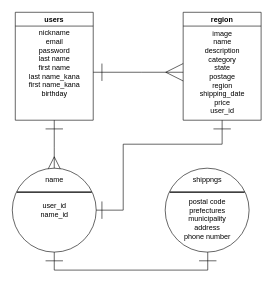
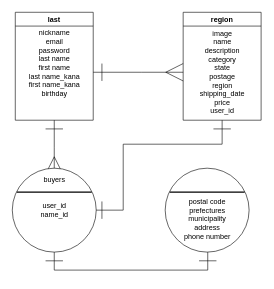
(54, 20) -> (54, 20)
(55, 180) -> (55, 180)
(207, 180) -> none
